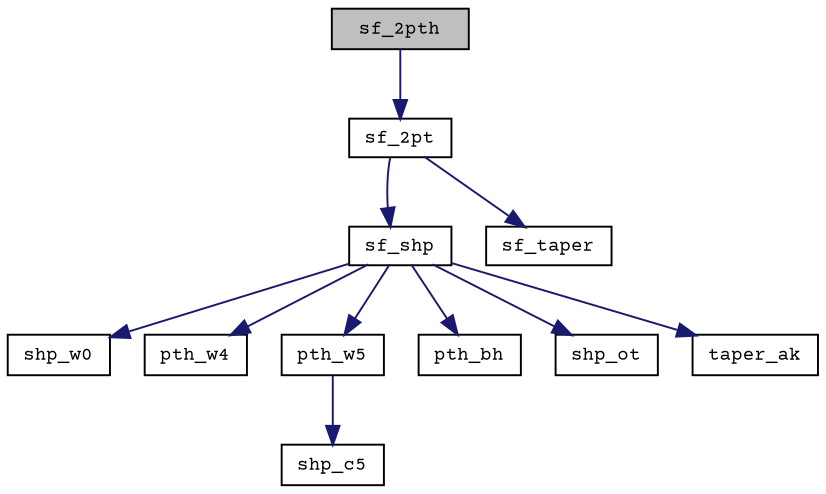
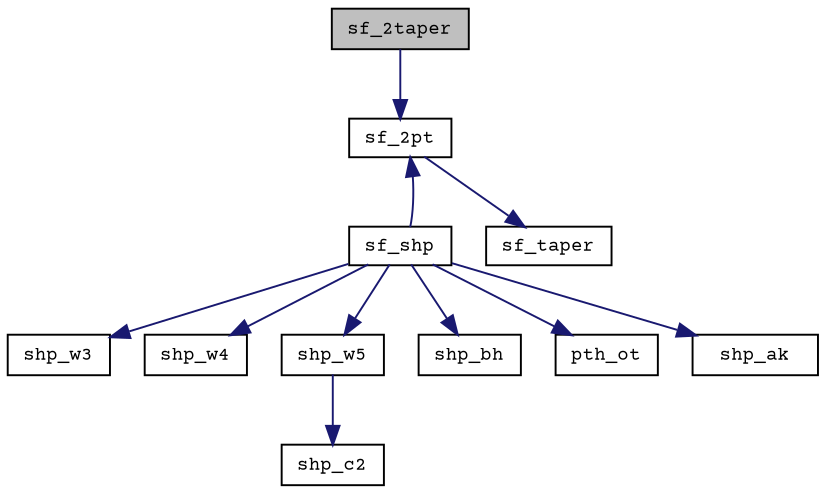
(400, 29) -> (400, 29)
(387, 182) -> (413, 202)
(59, 355) -> (59, 355)
(196, 355) -> (196, 355)
(333, 355) -> (333, 355)
(470, 355) -> (470, 355)
(607, 355) -> (607, 355)
(755, 355) -> (755, 355)
(333, 465) -> (333, 465)
